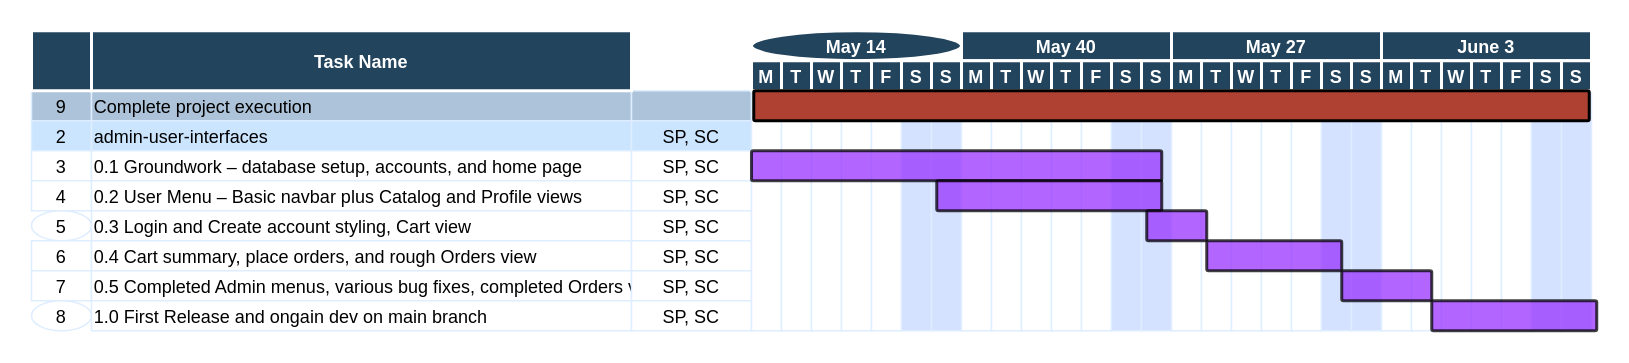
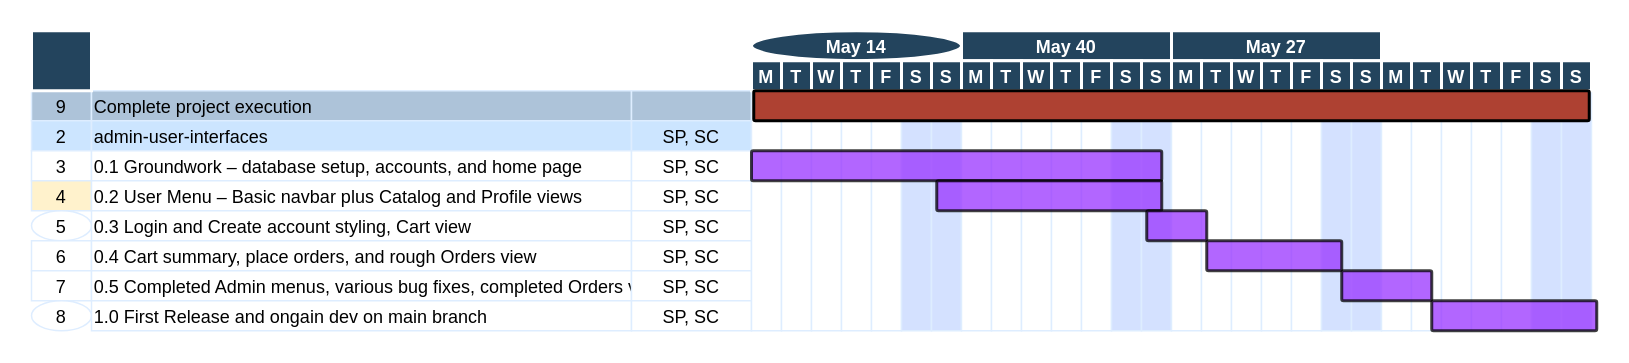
(1487, 46) -> none
(362, 61) -> none
(62, 196) -> (62, 196)
